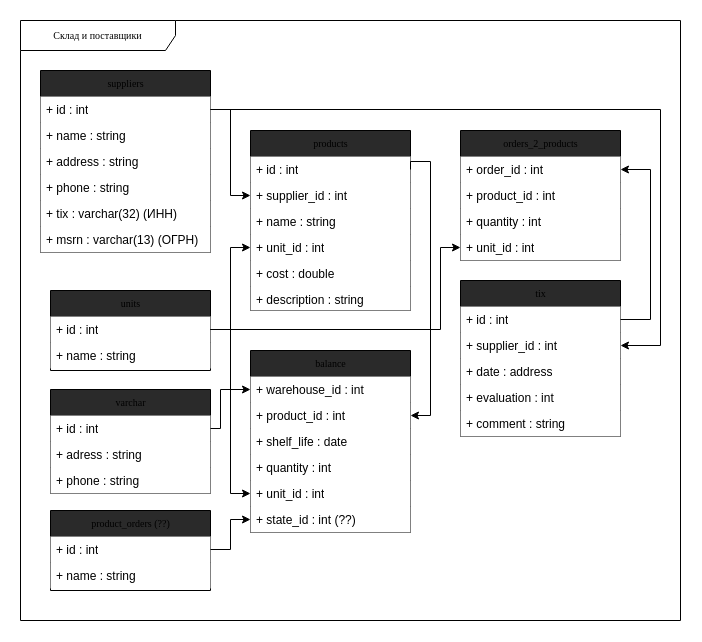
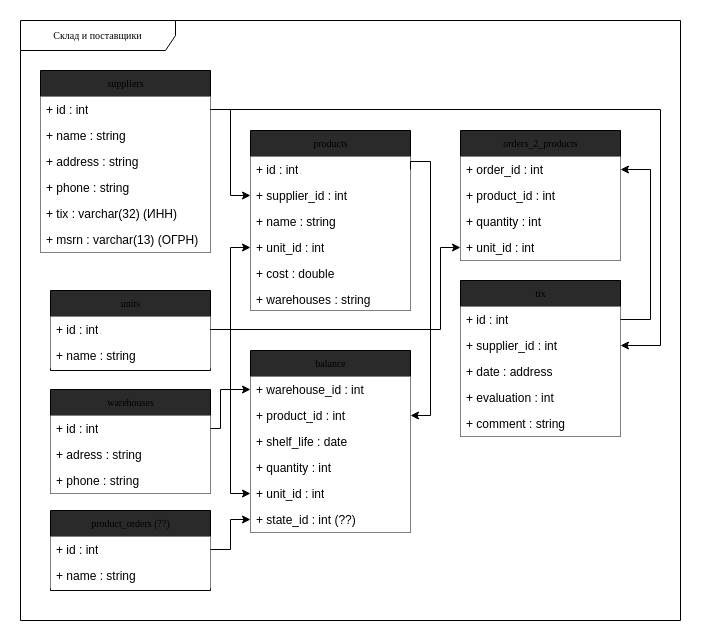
(320, 301) -> (319, 301)
(131, 403) -> (131, 403)
